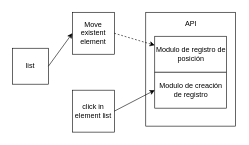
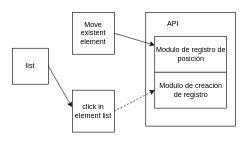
(191, 24) -> (173, 24)
(132, 38) -> (132, 38)
(60, 51) -> none
none -> (60, 86)
(131, 102) -> (131, 102)
